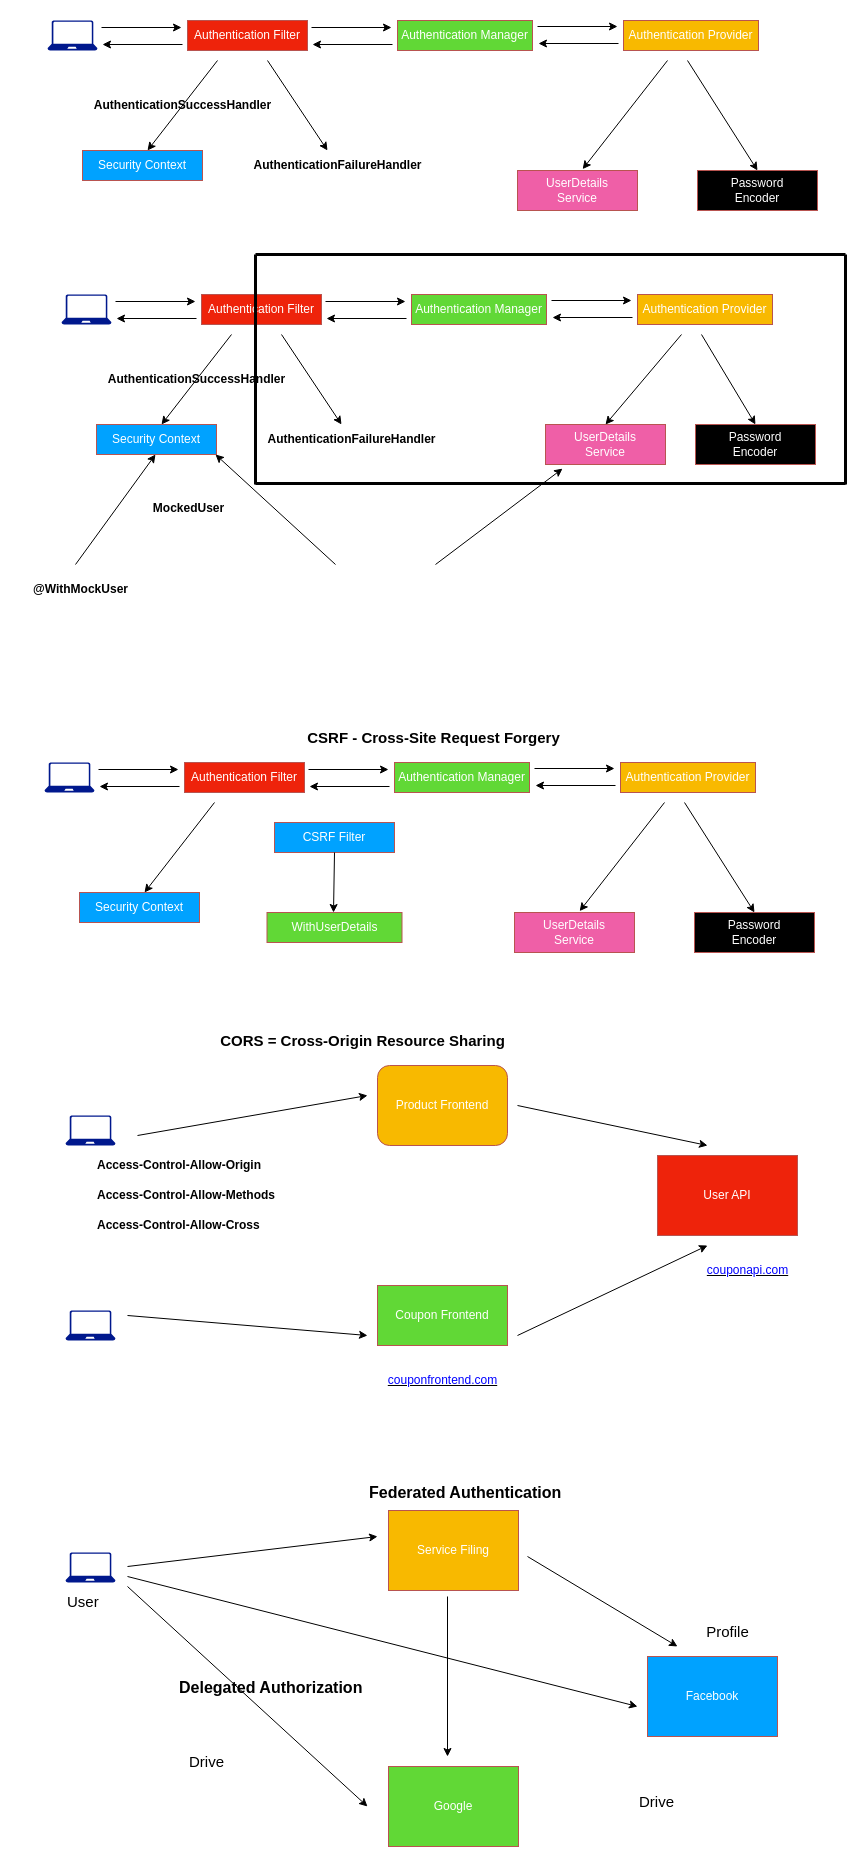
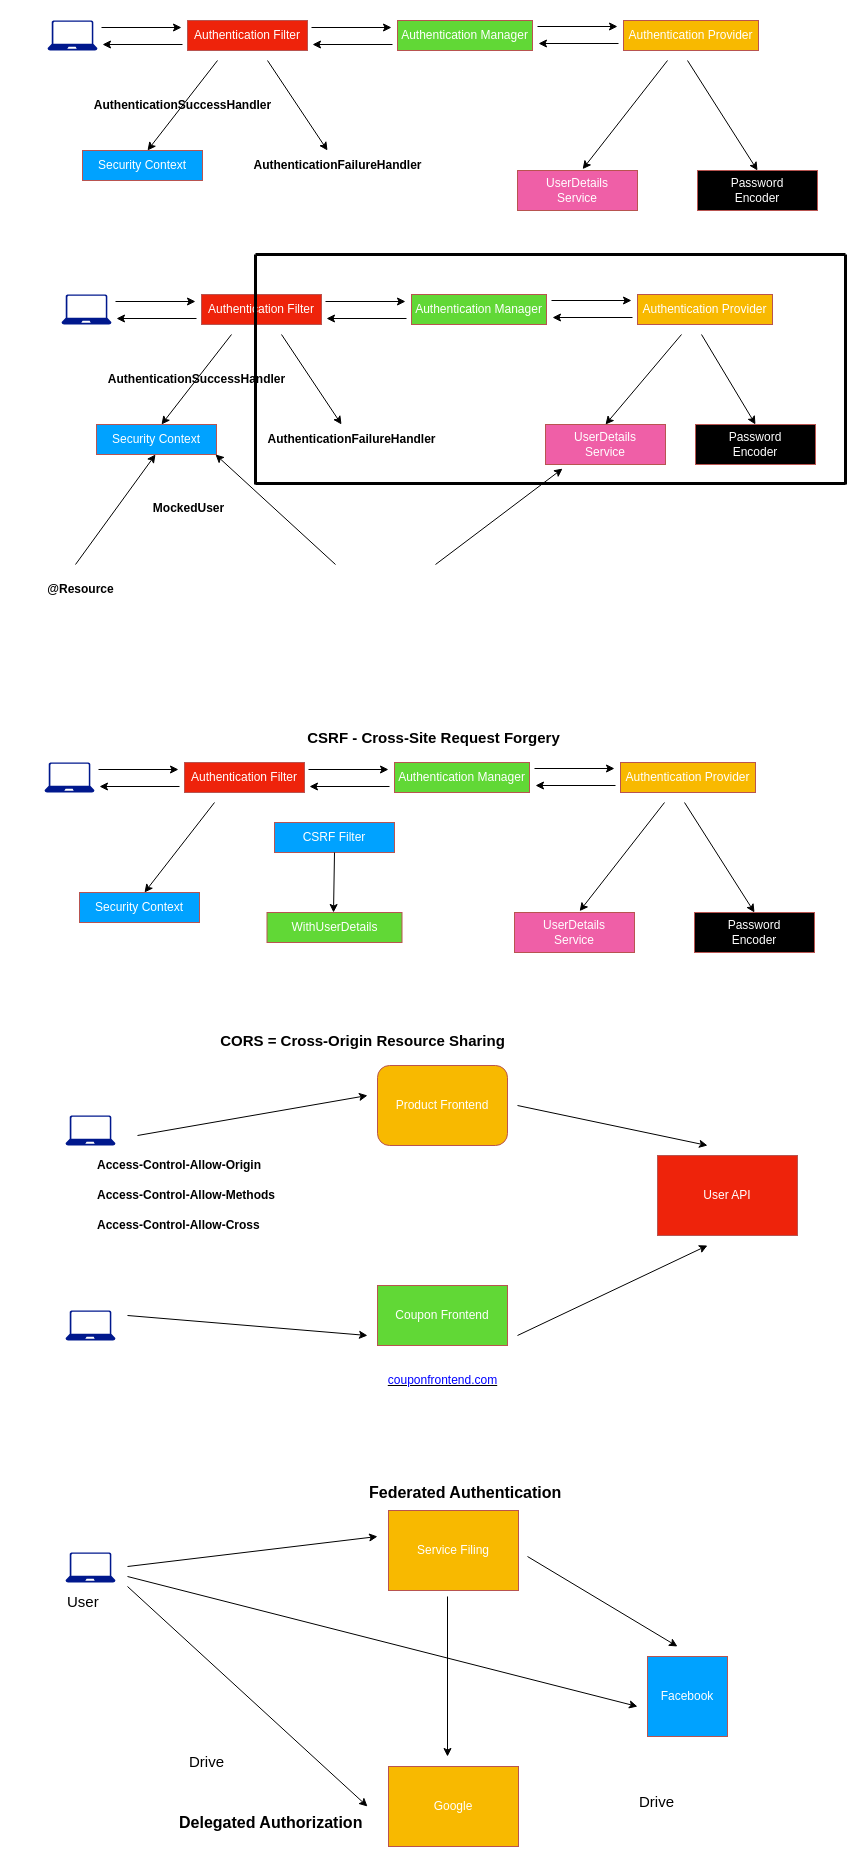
(81, 590) -> (81, 590)
(748, 1271) -> none
(728, 1632) -> none
(273, 1687) -> (273, 1822)
(713, 1697) -> (688, 1697)
(454, 1807) -> (454, 1807)
